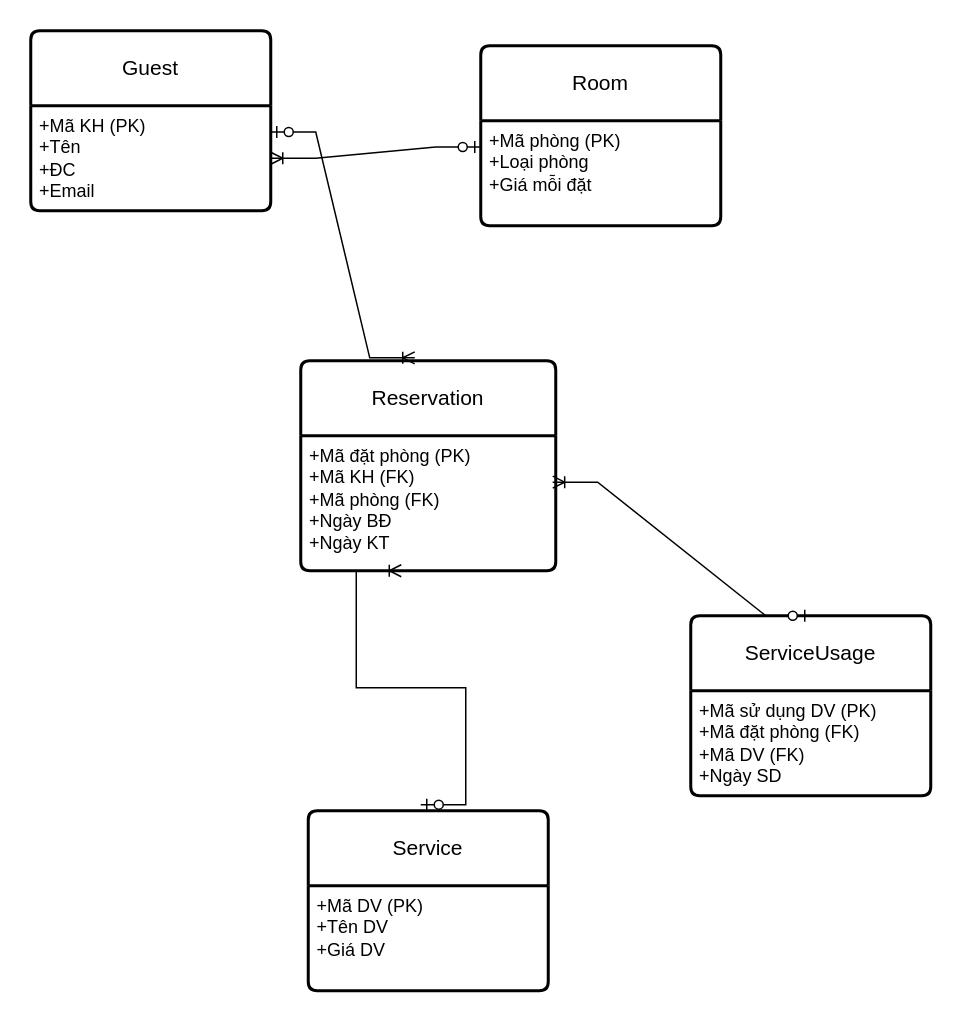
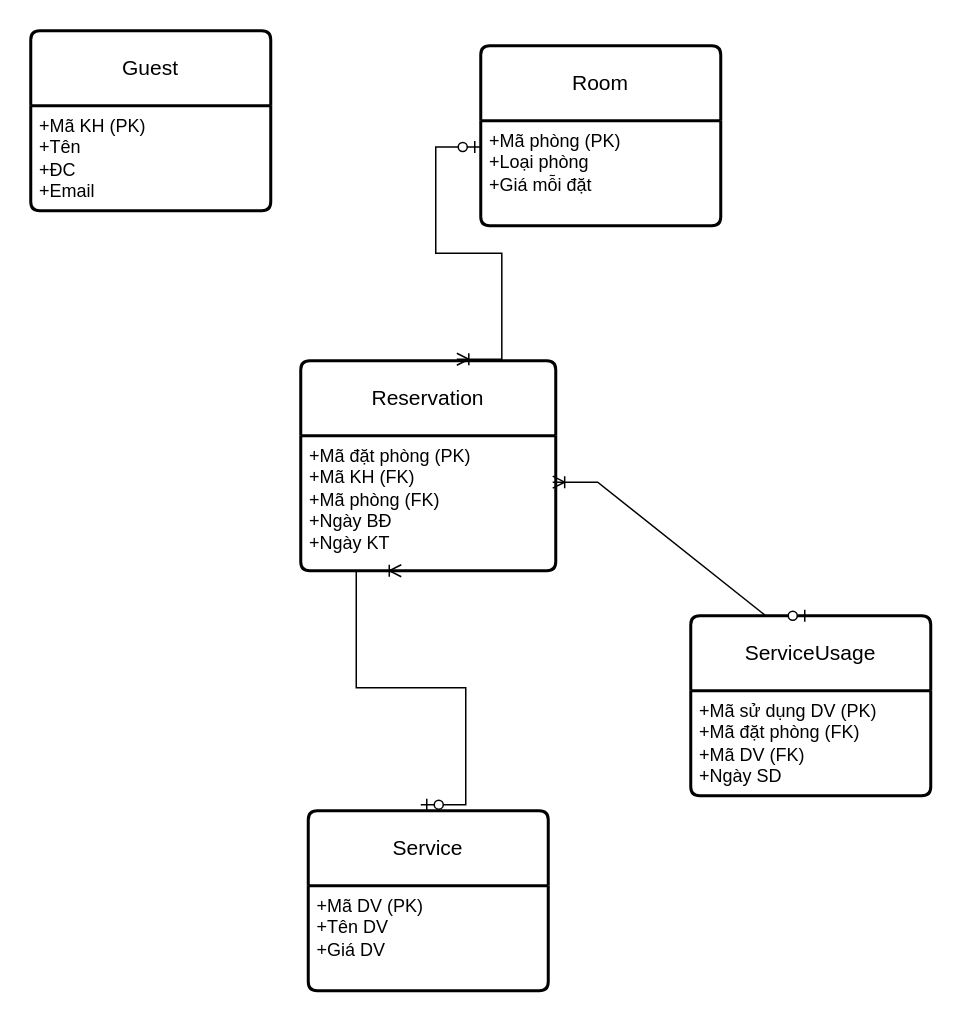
(355, 155) -> (490, 253)
(343, 245) -> none
